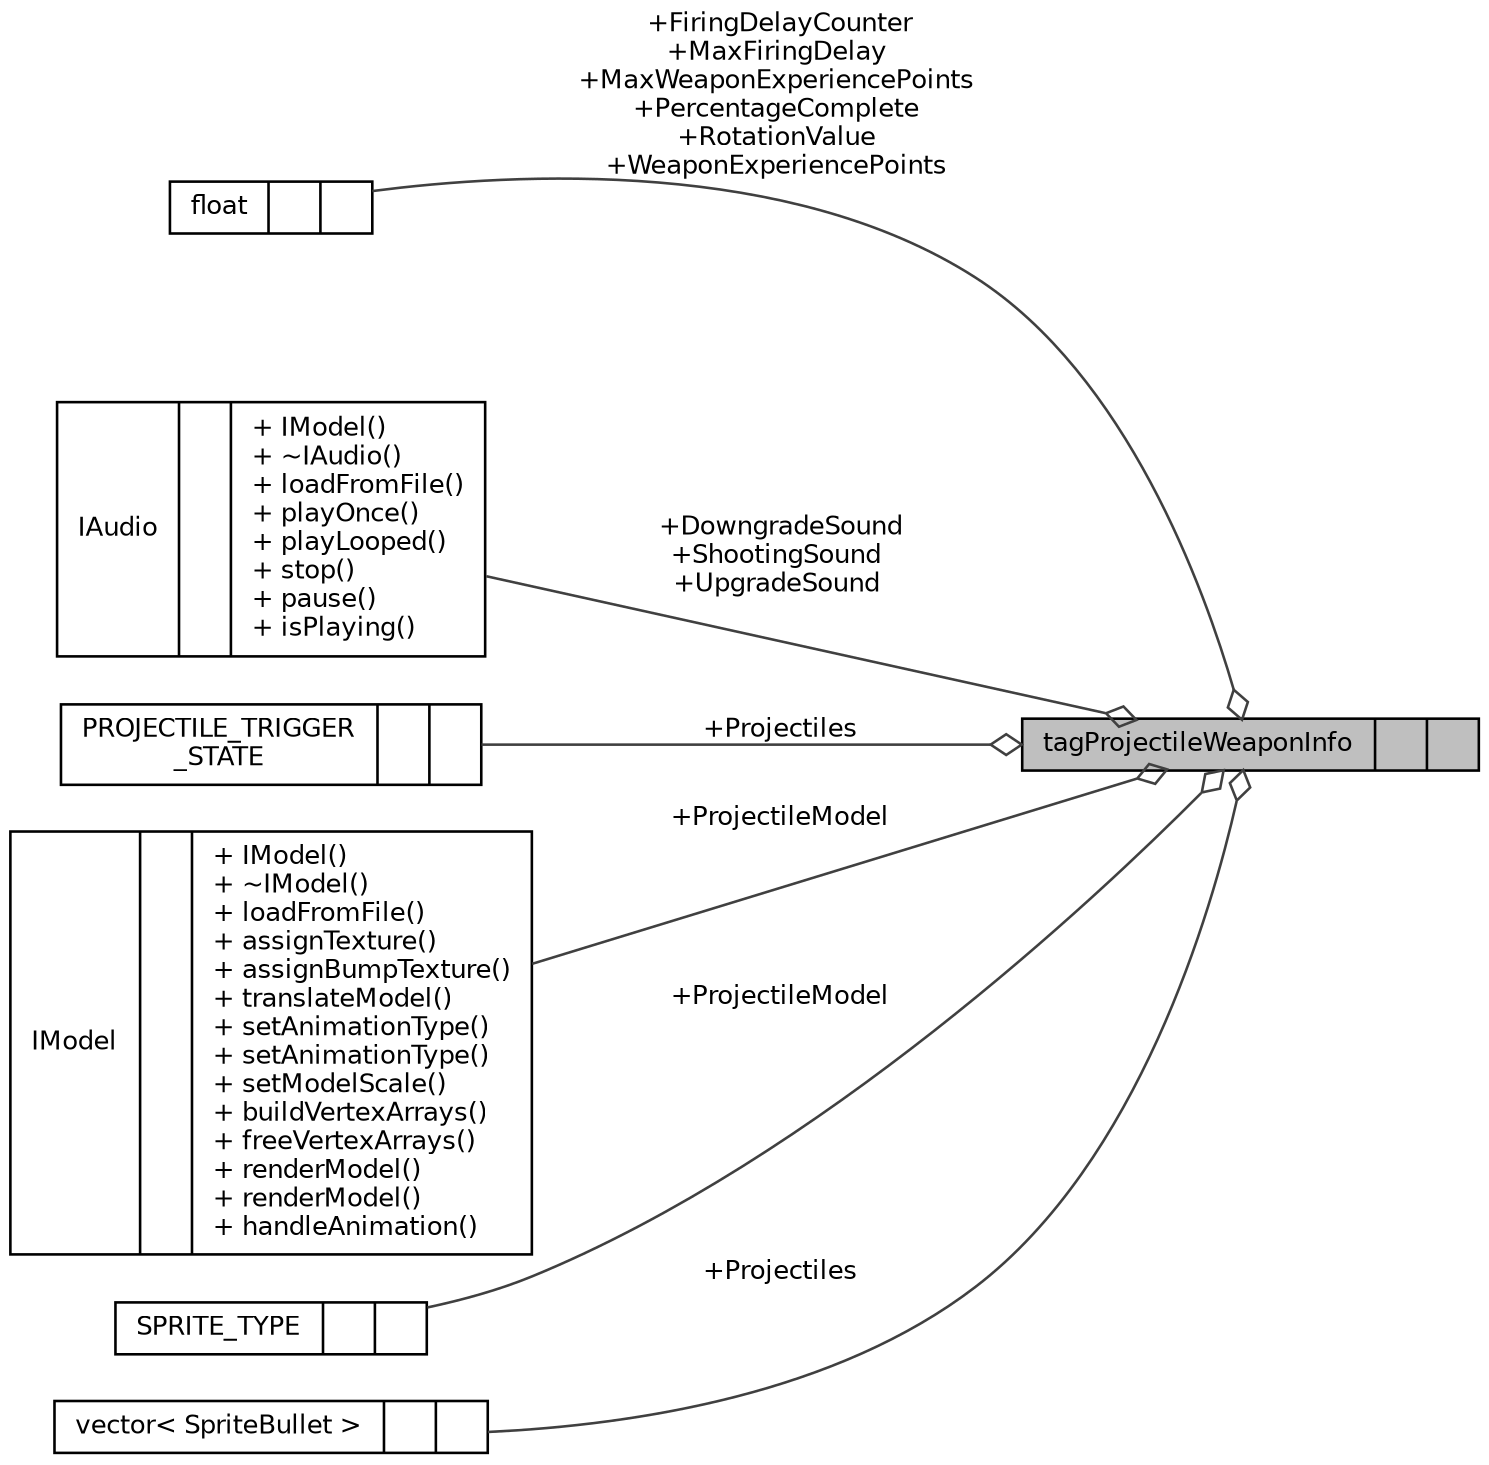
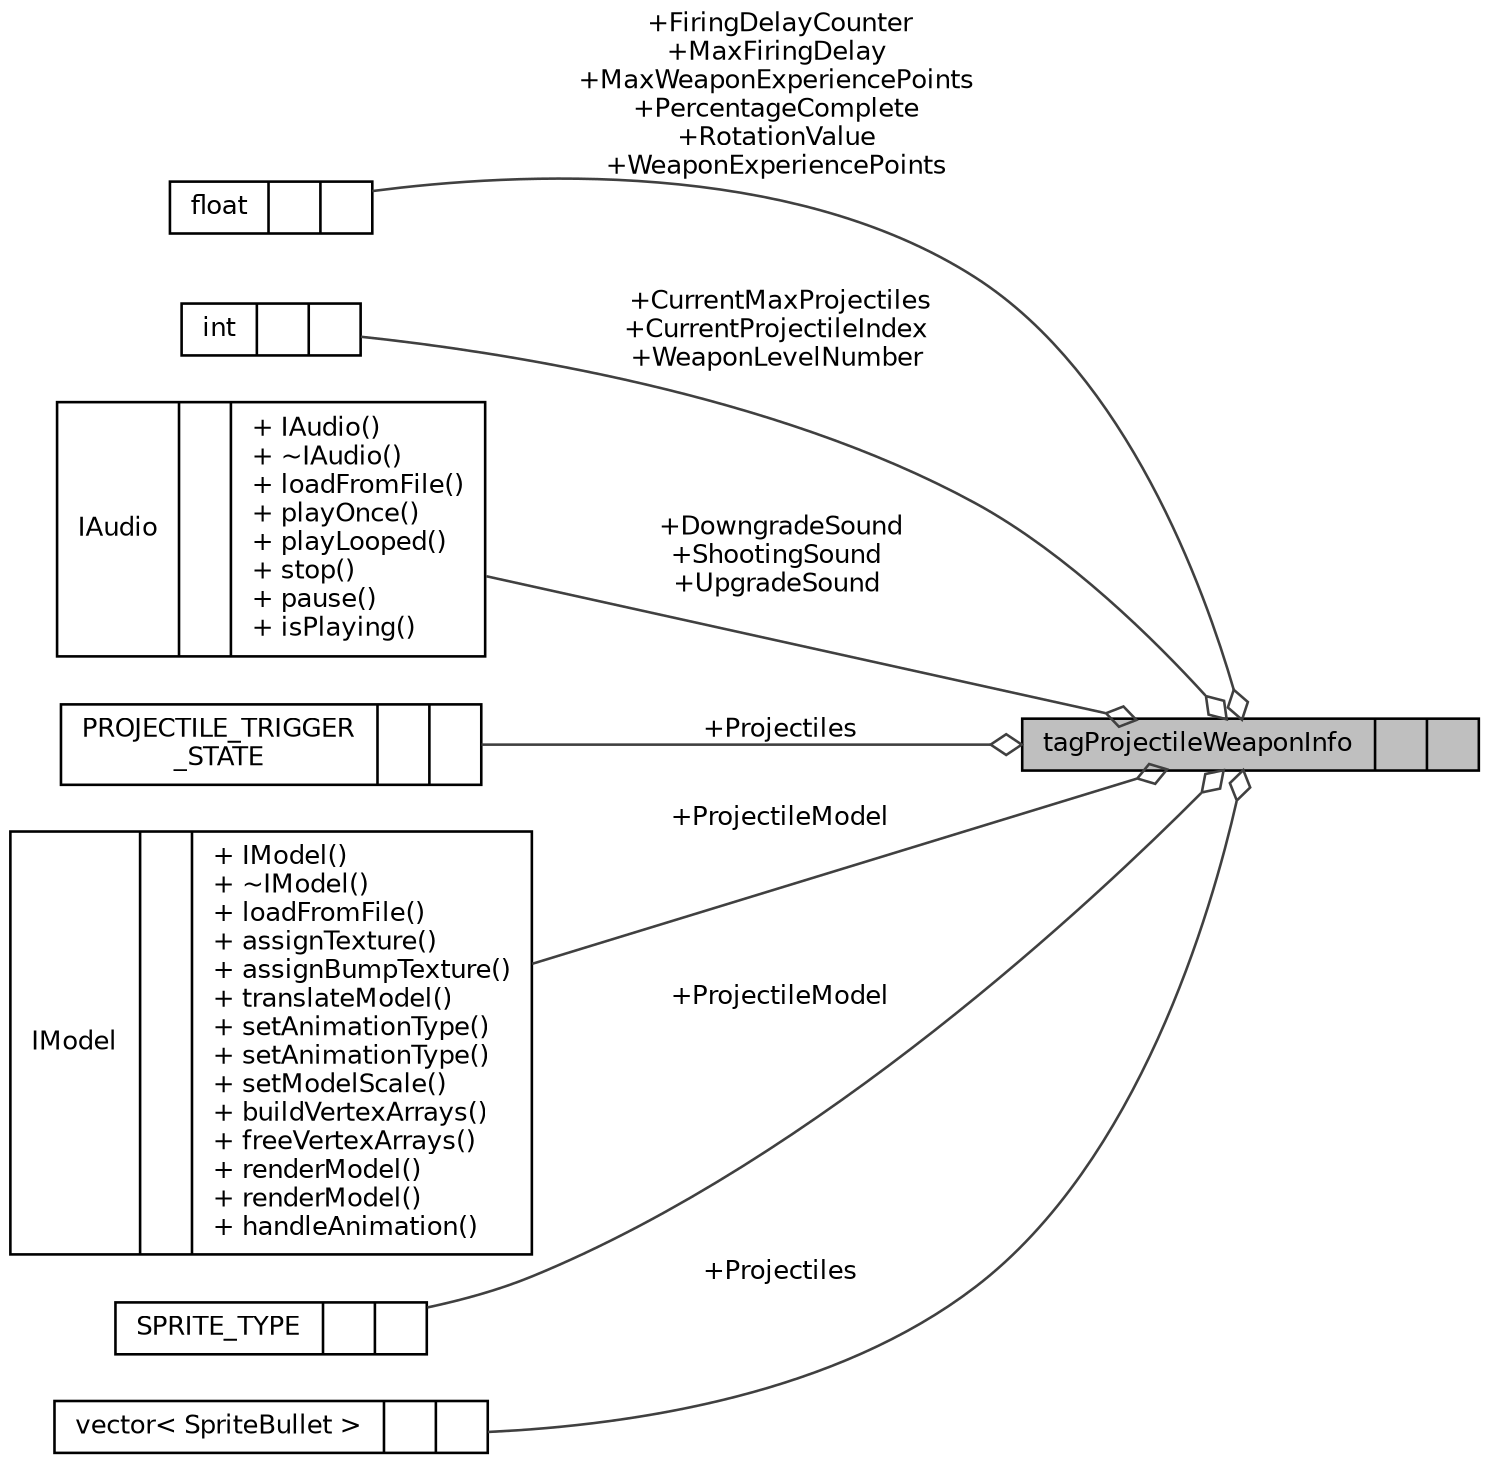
none -> (271, 329)
(319, 428) -> (317, 428)
